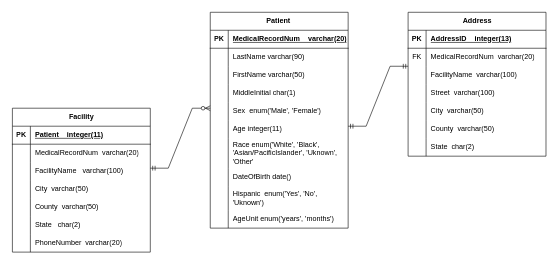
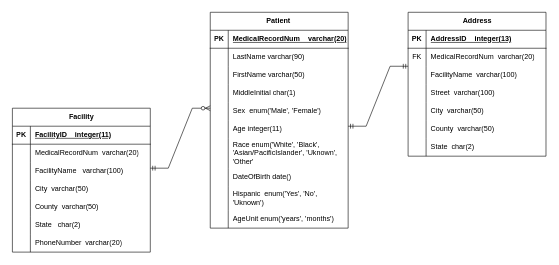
(76, 135) -> (80, 135)
